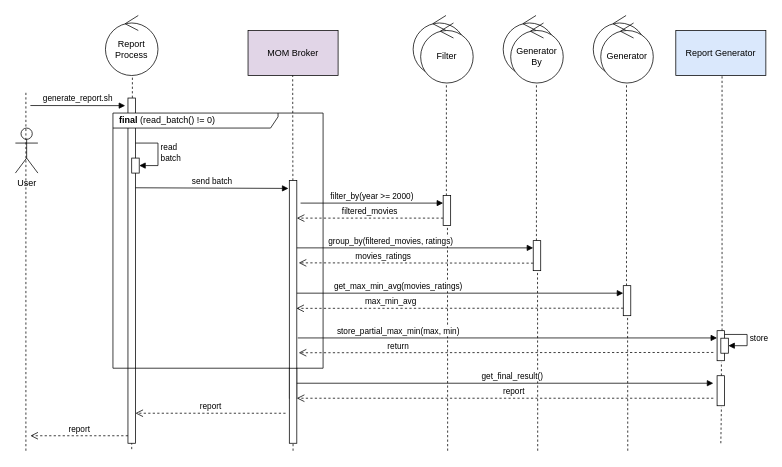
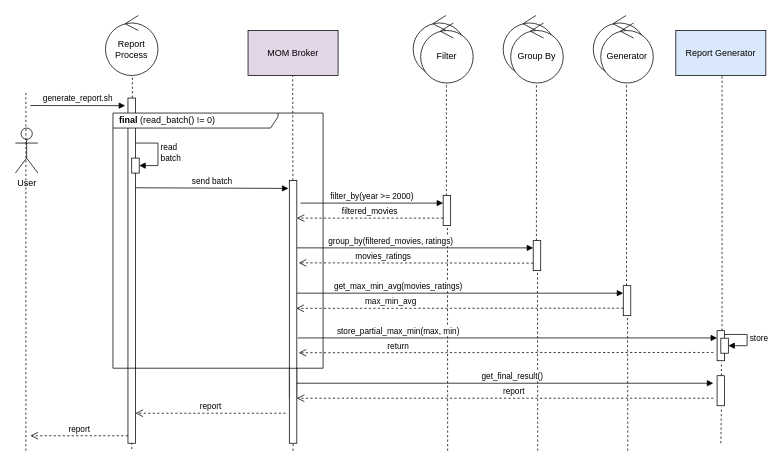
(537, 57) -> (537, 57)
